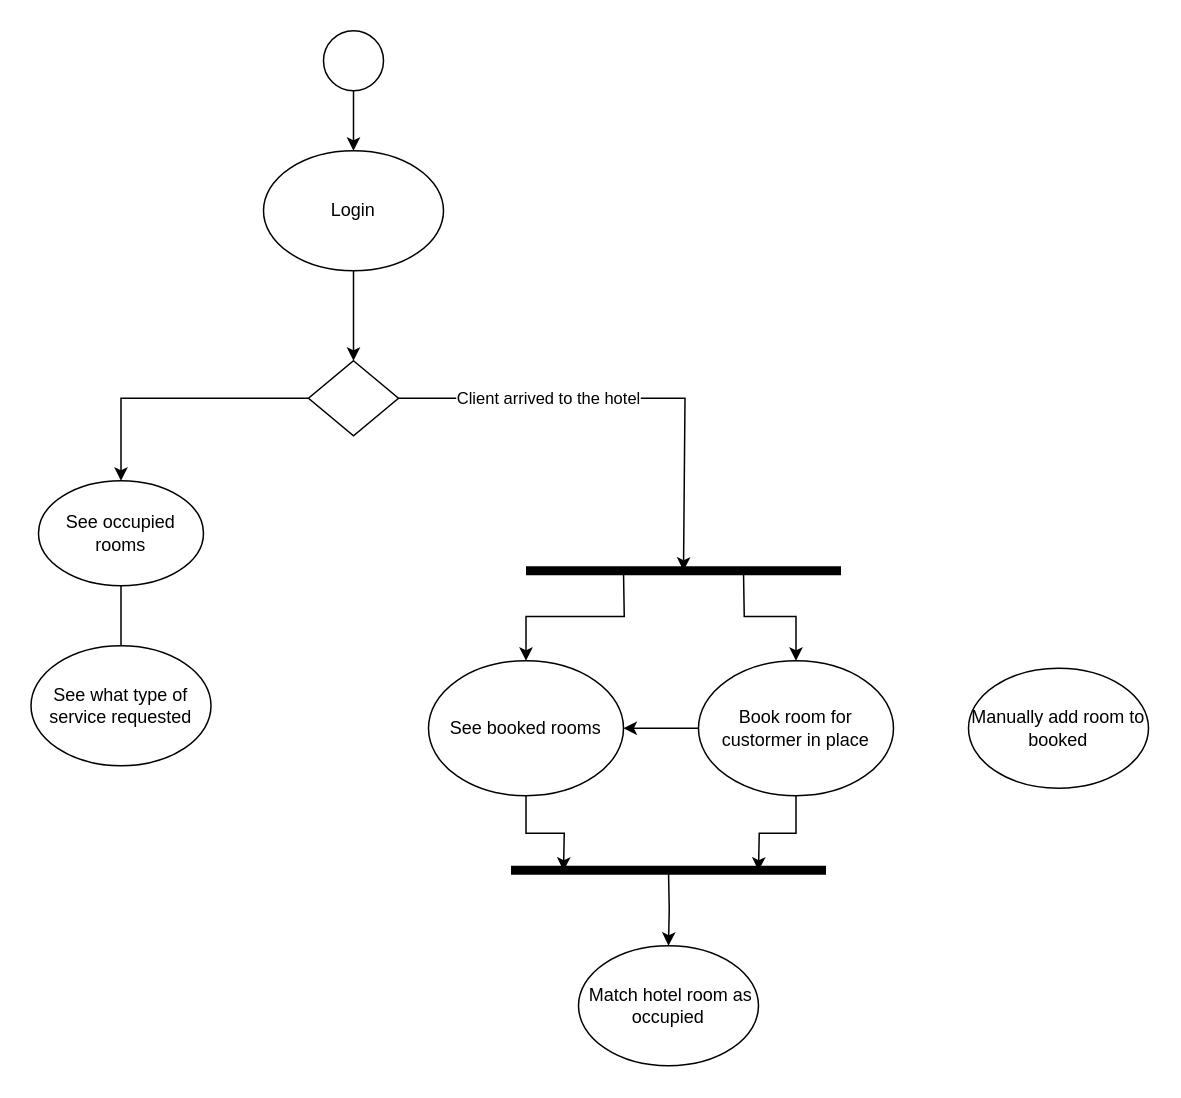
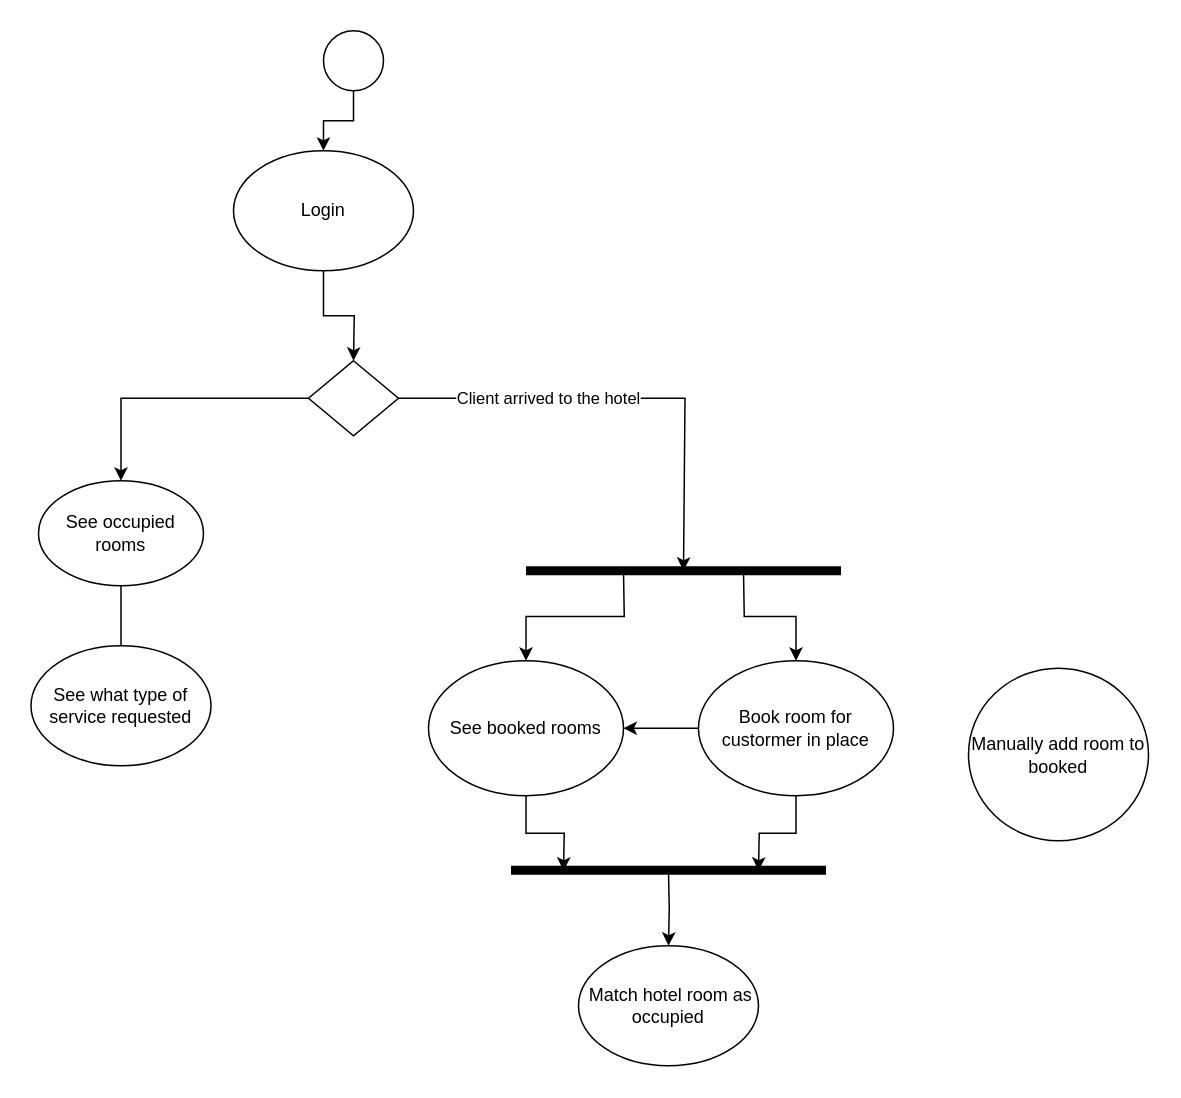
(353, 211) -> (323, 211)
(1058, 728) -> (1058, 755)
